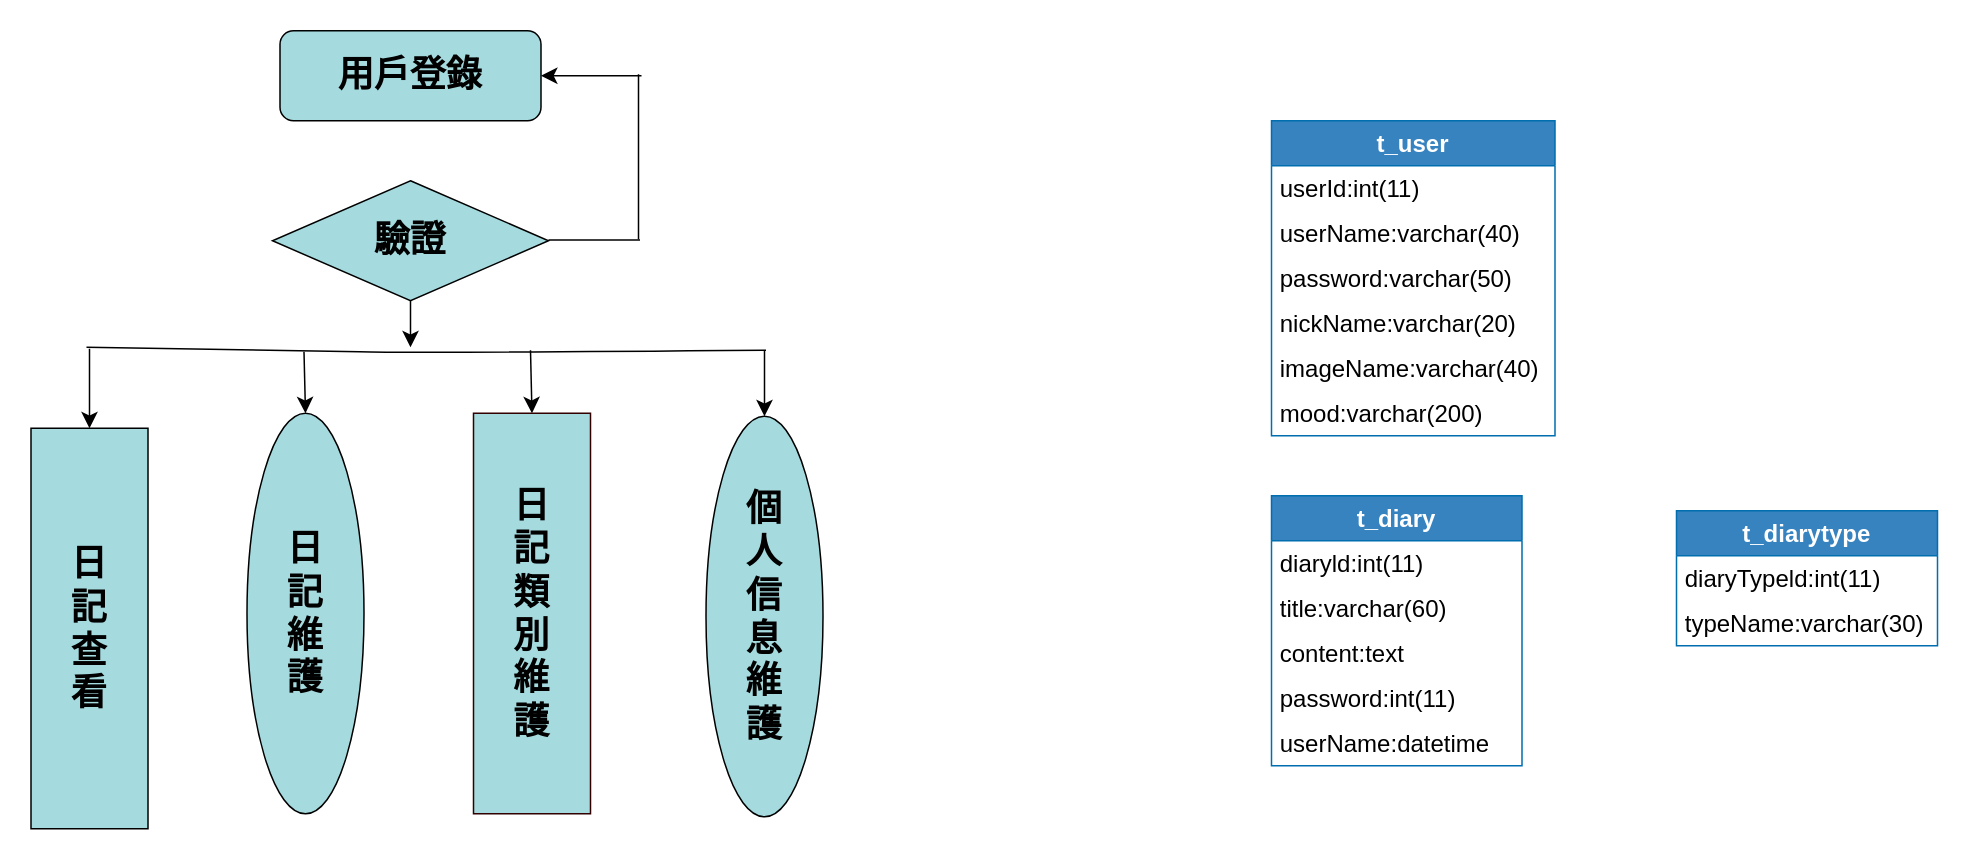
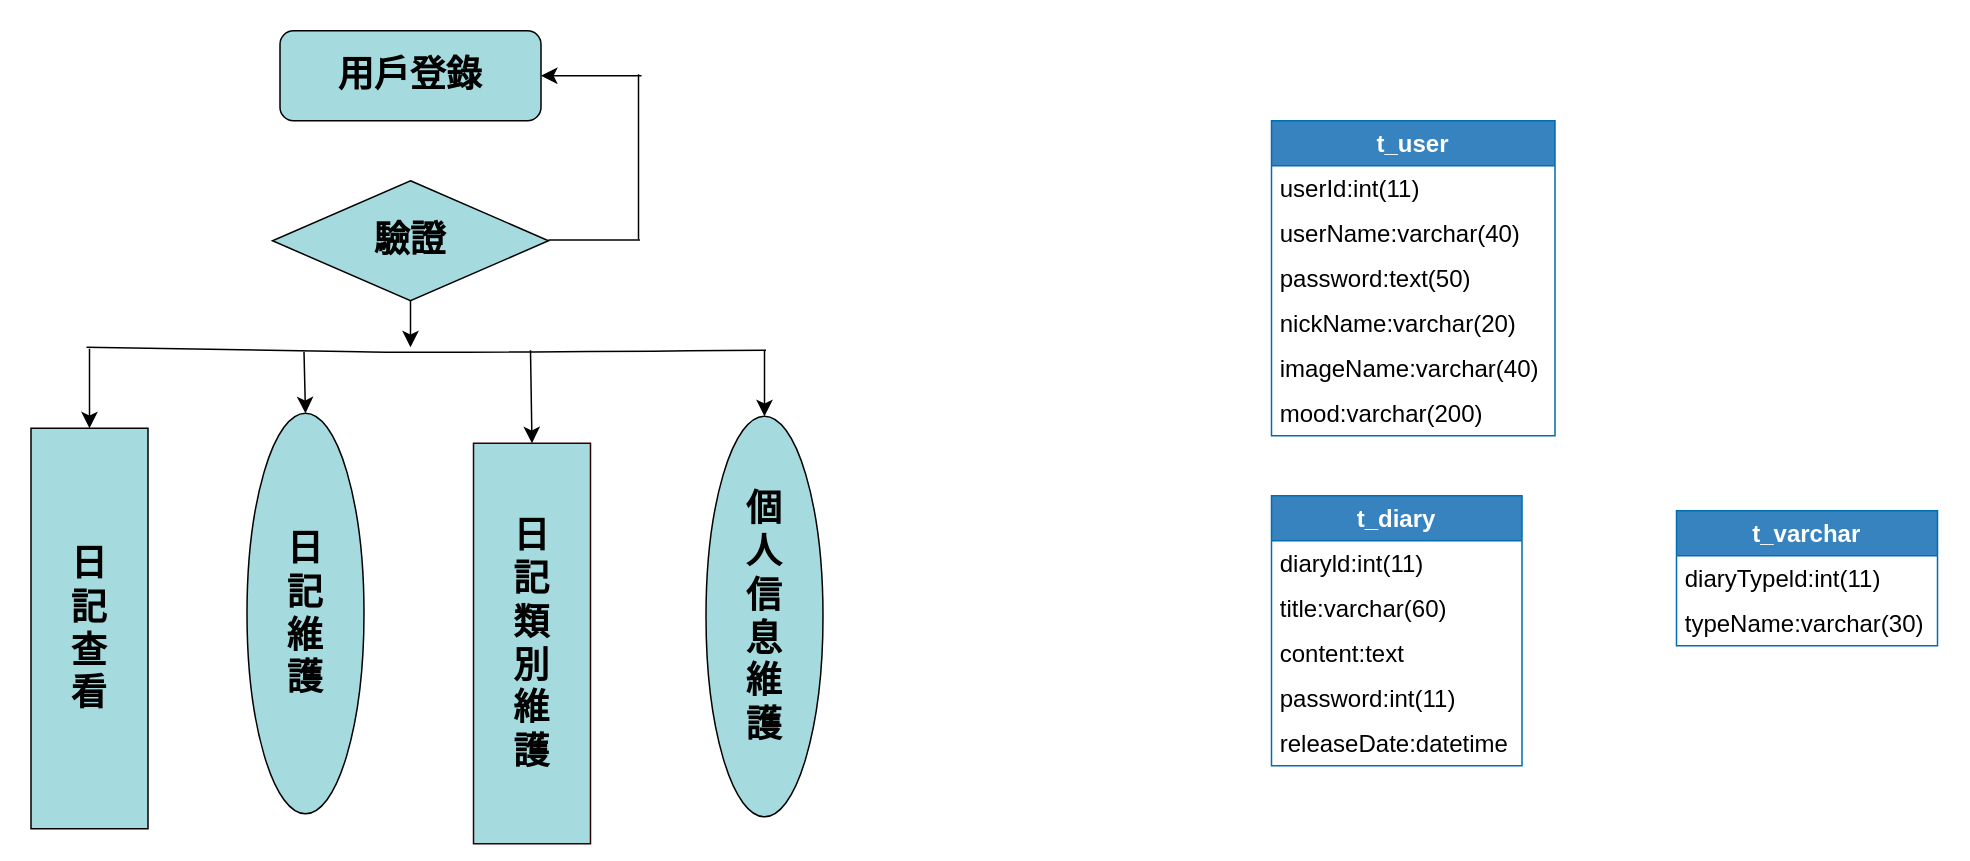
(1412, 278) -> (1391, 278)
(1807, 533) -> (1807, 533)
(532, 614) -> (532, 644)
(1388, 743) -> (1398, 743)
